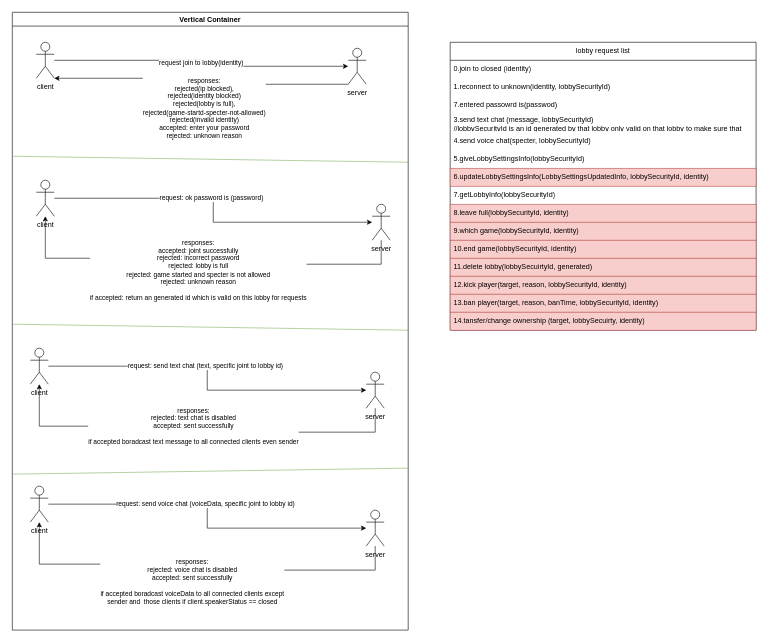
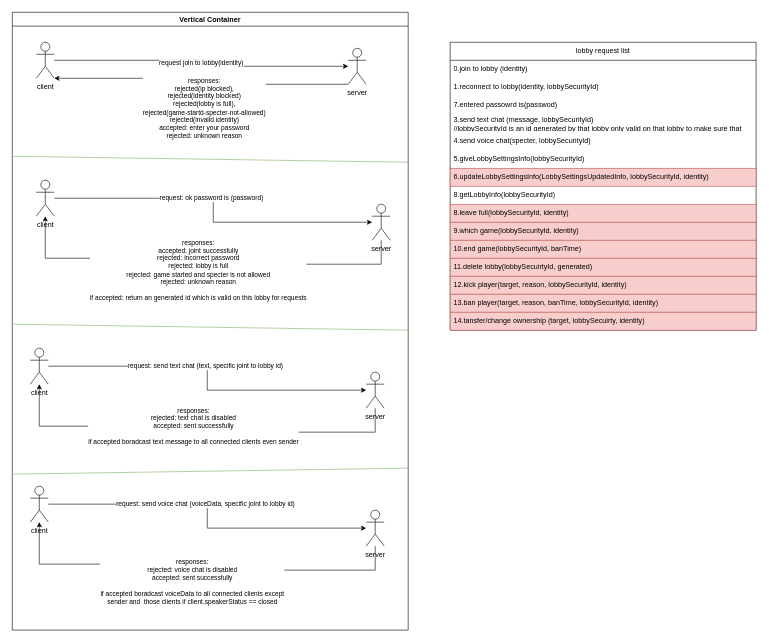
(501, 69) -> (499, 69)
(544, 87) -> (539, 87)
(514, 195) -> (514, 195)
(523, 249) -> (522, 249)
